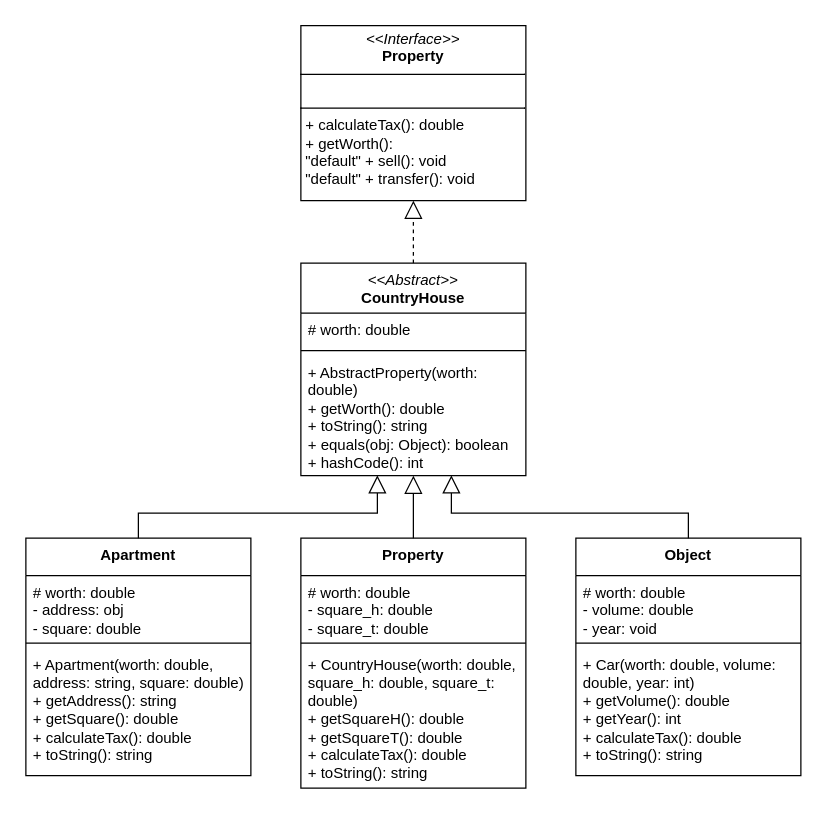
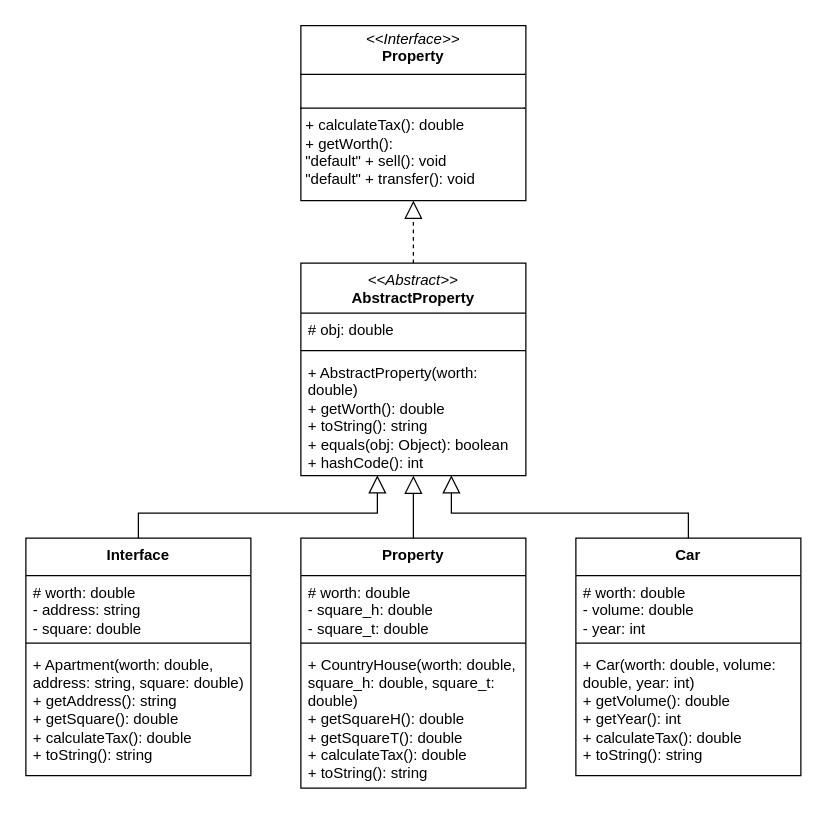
(413, 290) -> (413, 290)
(363, 331) -> (355, 331)
(138, 556) -> (138, 556)
(688, 556) -> (688, 556)
(93, 611) -> (97, 611)
(641, 611) -> (641, 611)
